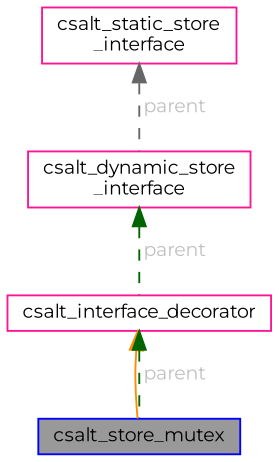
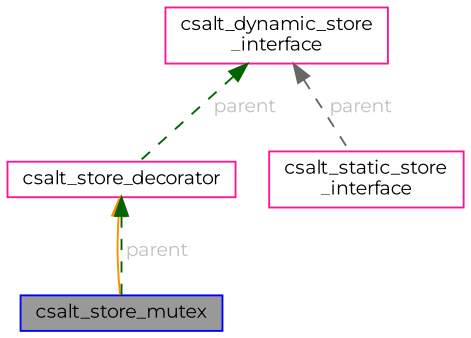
(139, 117) -> (327, 116)
(139, 313) -> (122, 179)
